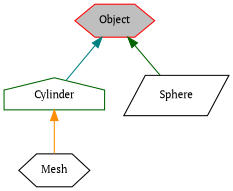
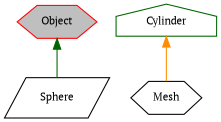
(80, 63) -> none
